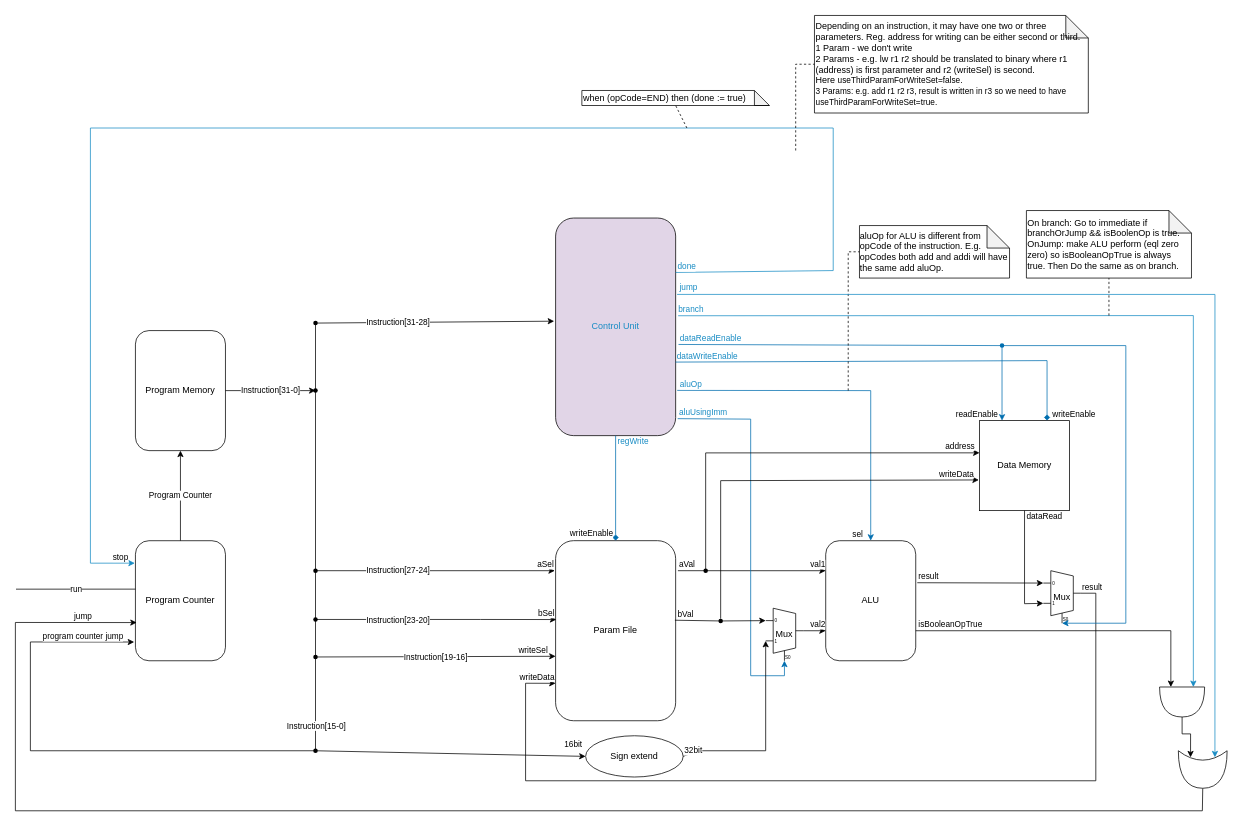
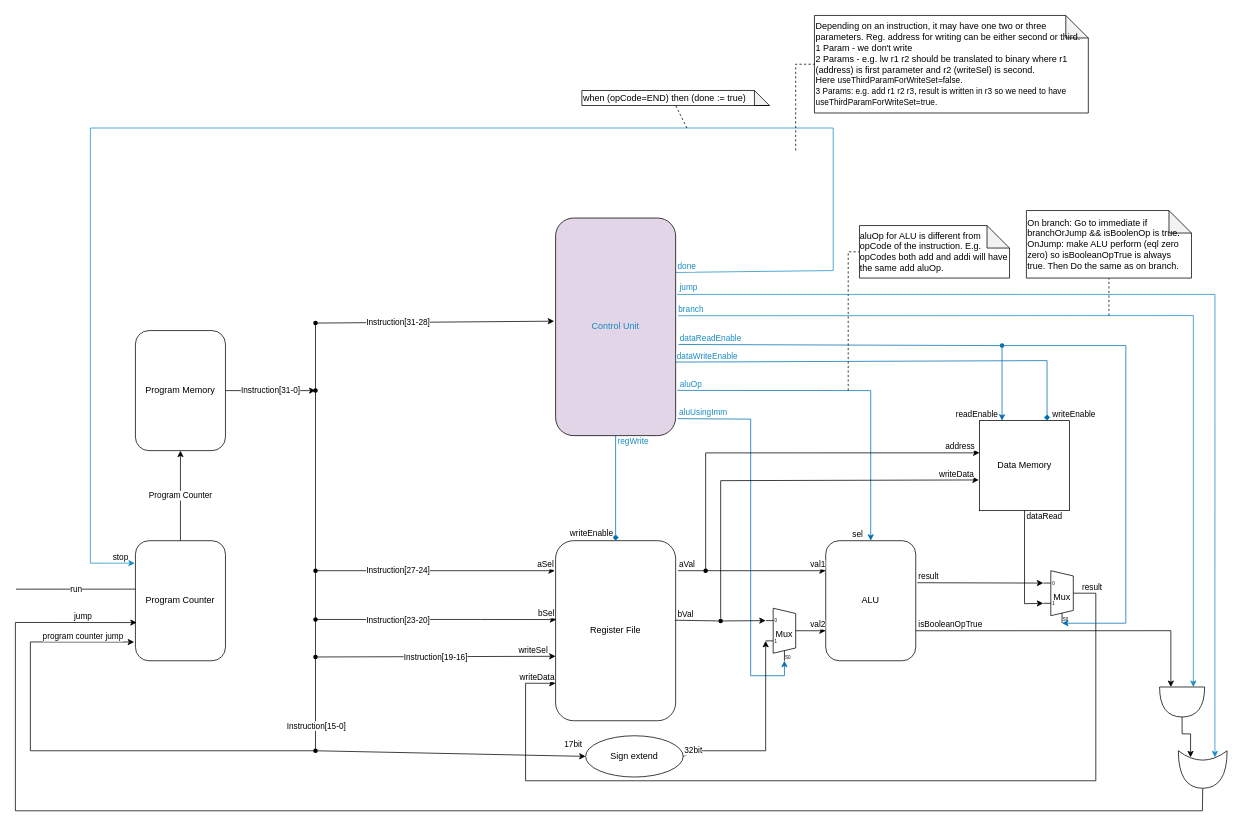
(615, 630) -> (615, 630)
(575, 743) -> (575, 743)
